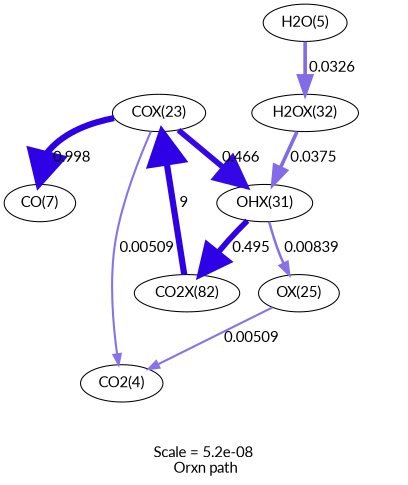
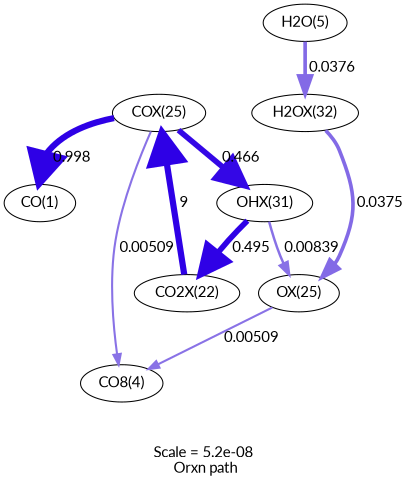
(331, 68) -> (331, 68)
(159, 113) -> (159, 113)
(289, 150) -> (352, 196)
(40, 203) -> (40, 203)
(187, 293) -> (187, 293)
(122, 383) -> (122, 383)
